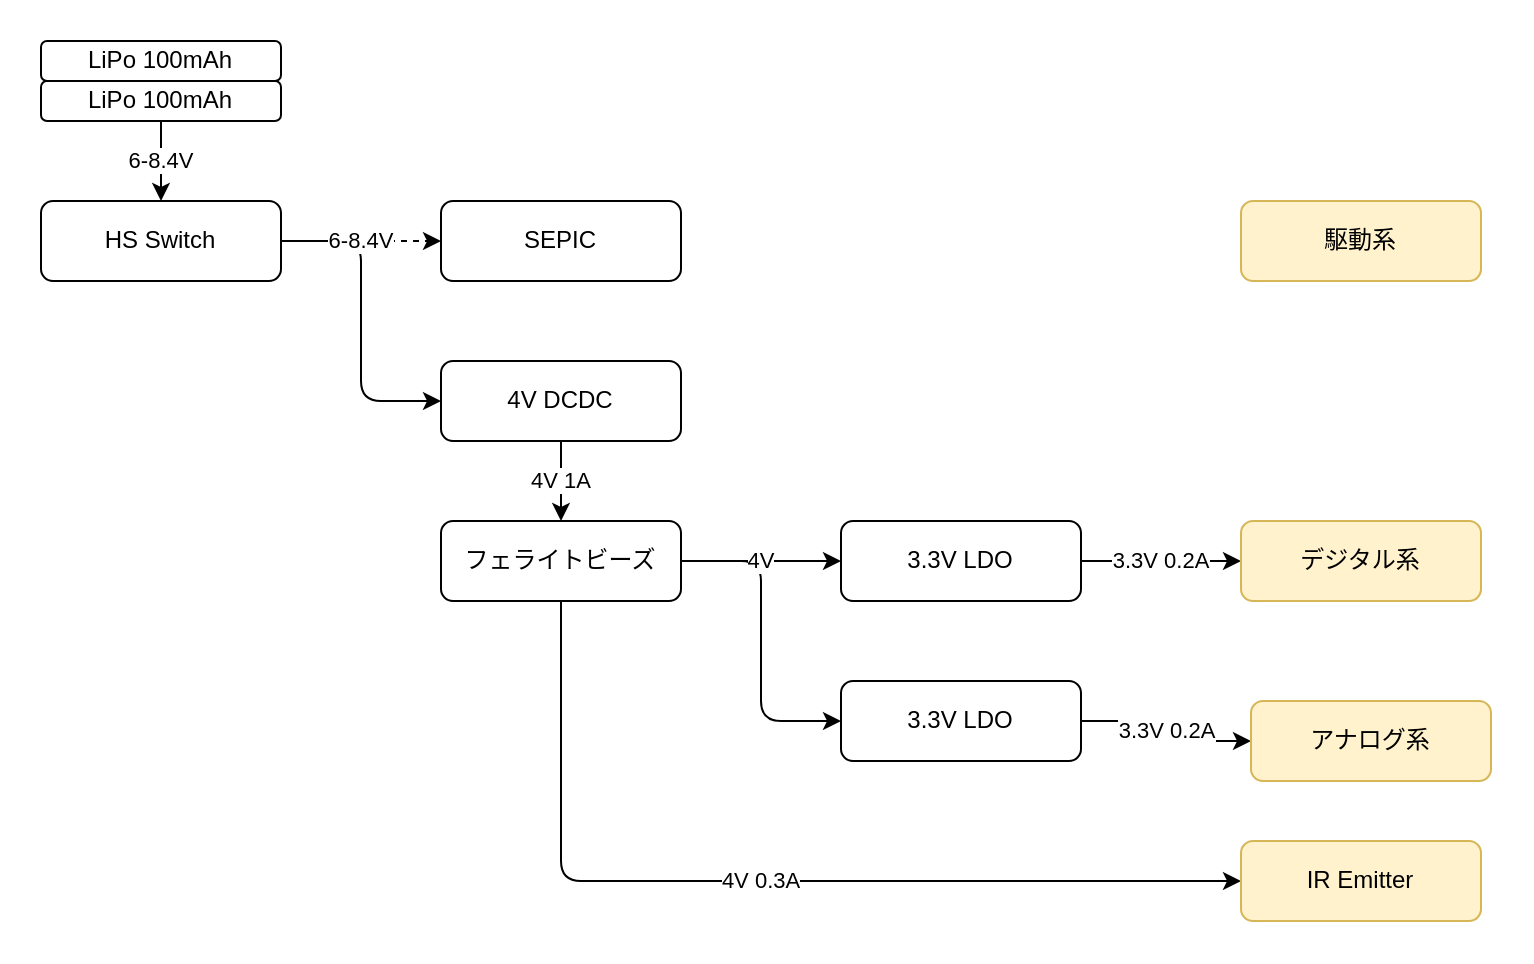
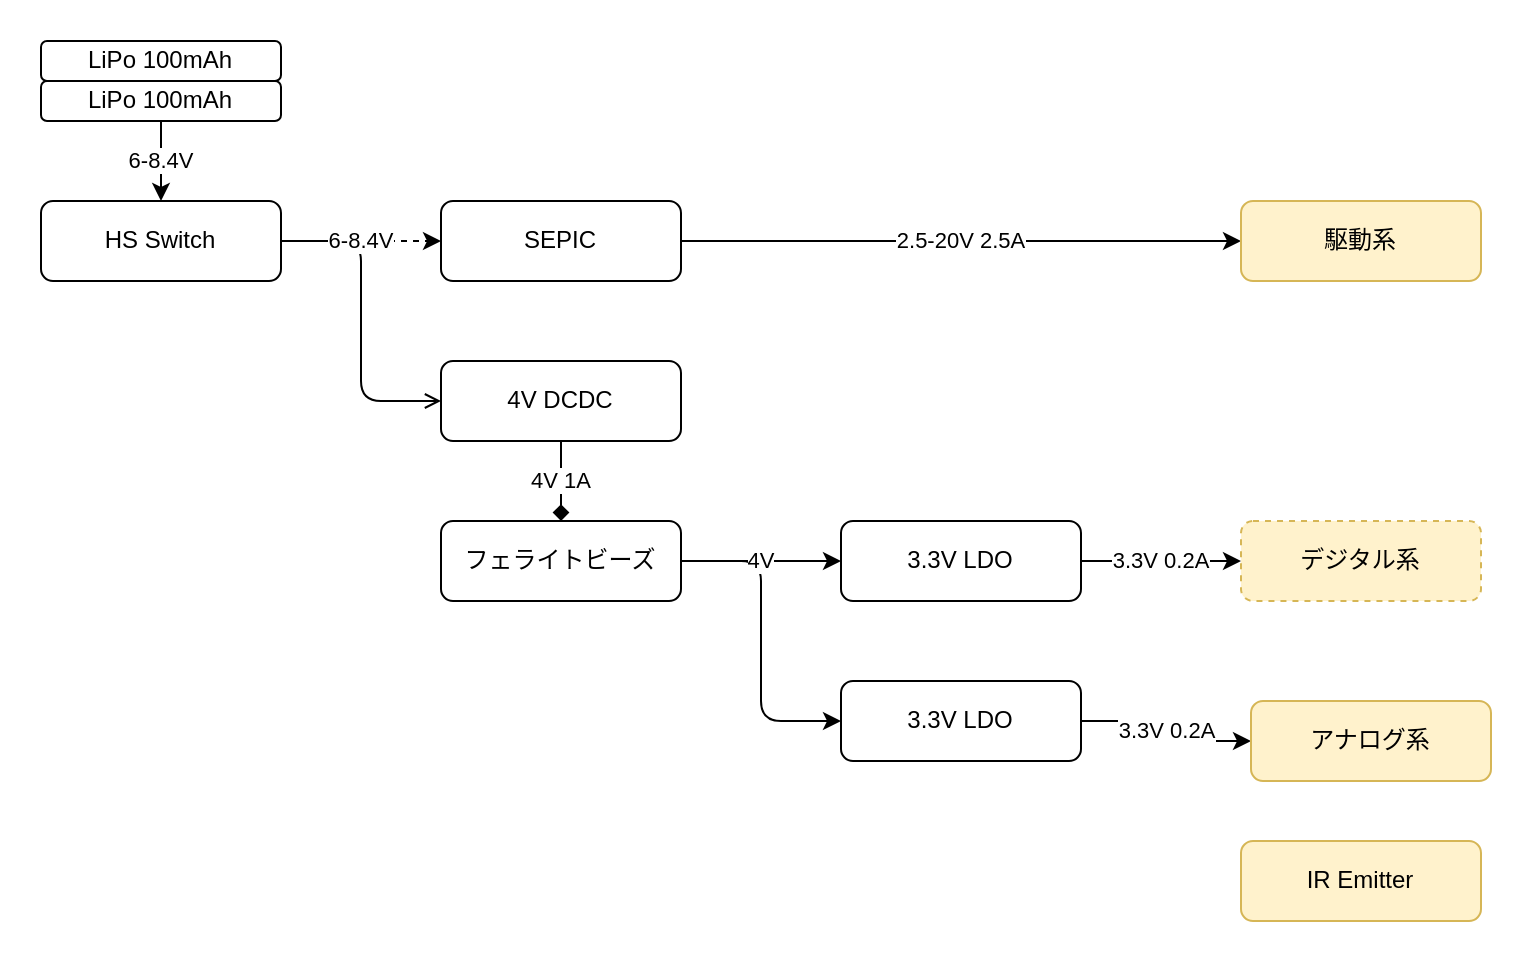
none -> (826, 241)
(426, 401) -> (428, 401)
(561, 506) -> (561, 505)
(1361, 561) -> (1361, 561)
(561, 837) -> none
